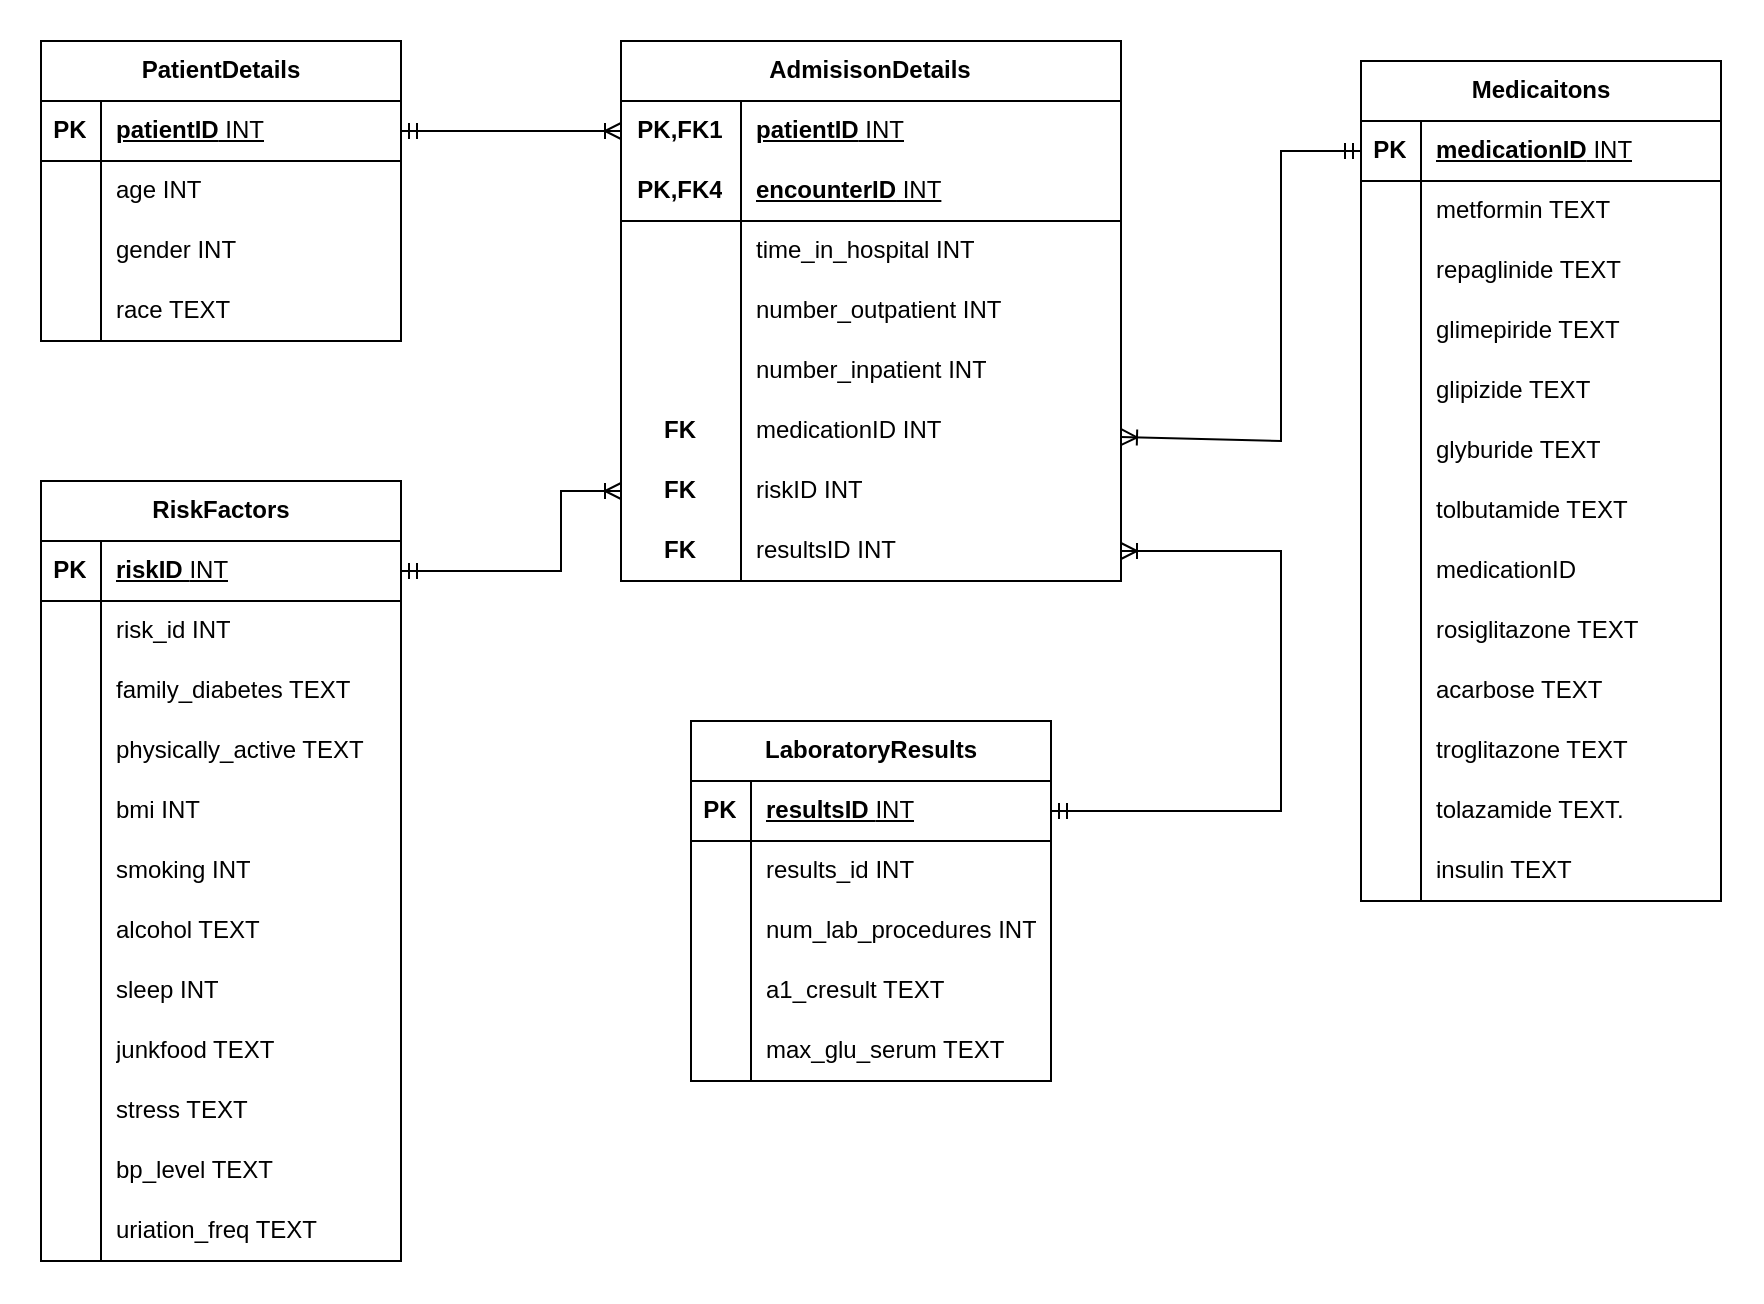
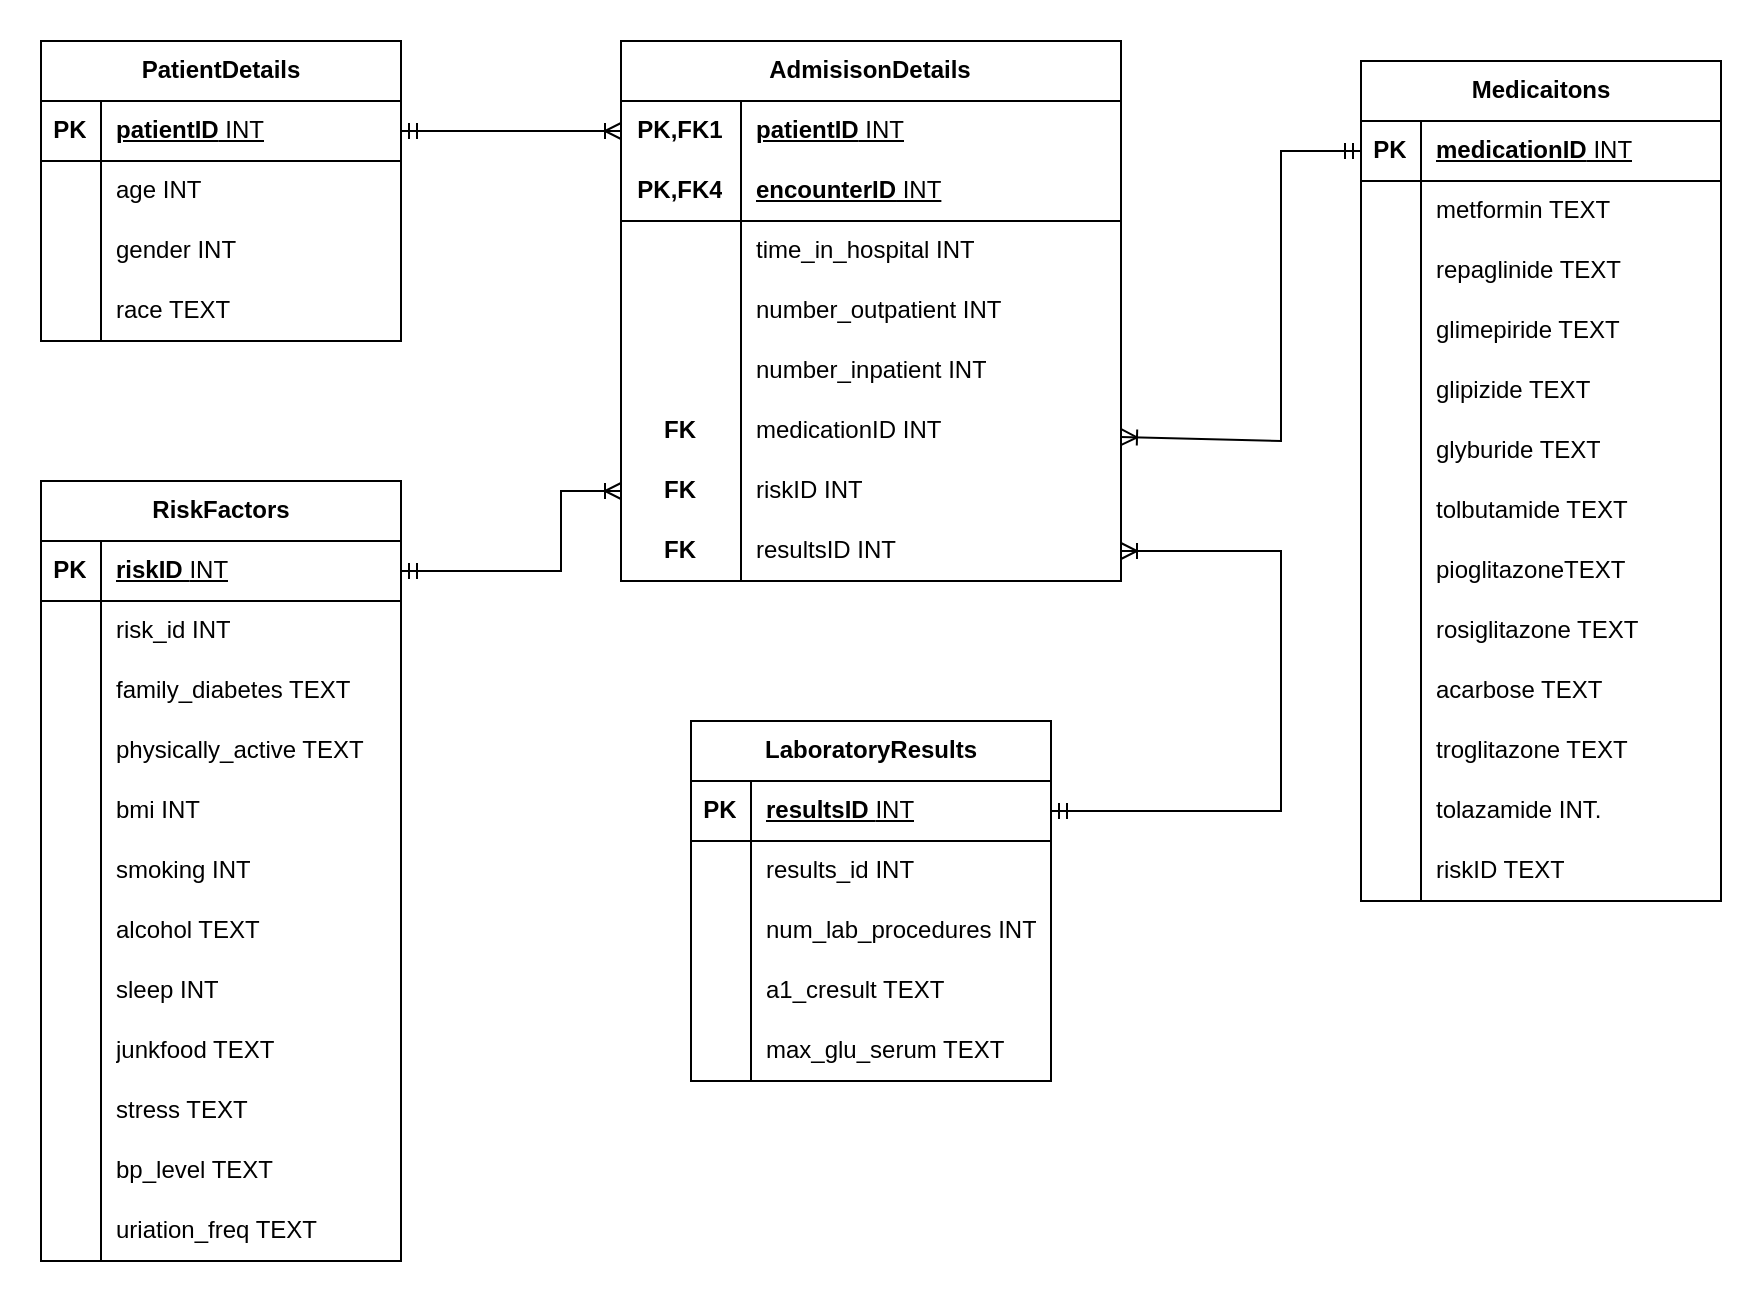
(1511, 571) -> (1535, 571)
(1532, 811) -> (1525, 811)
(1505, 871) -> (1505, 871)
